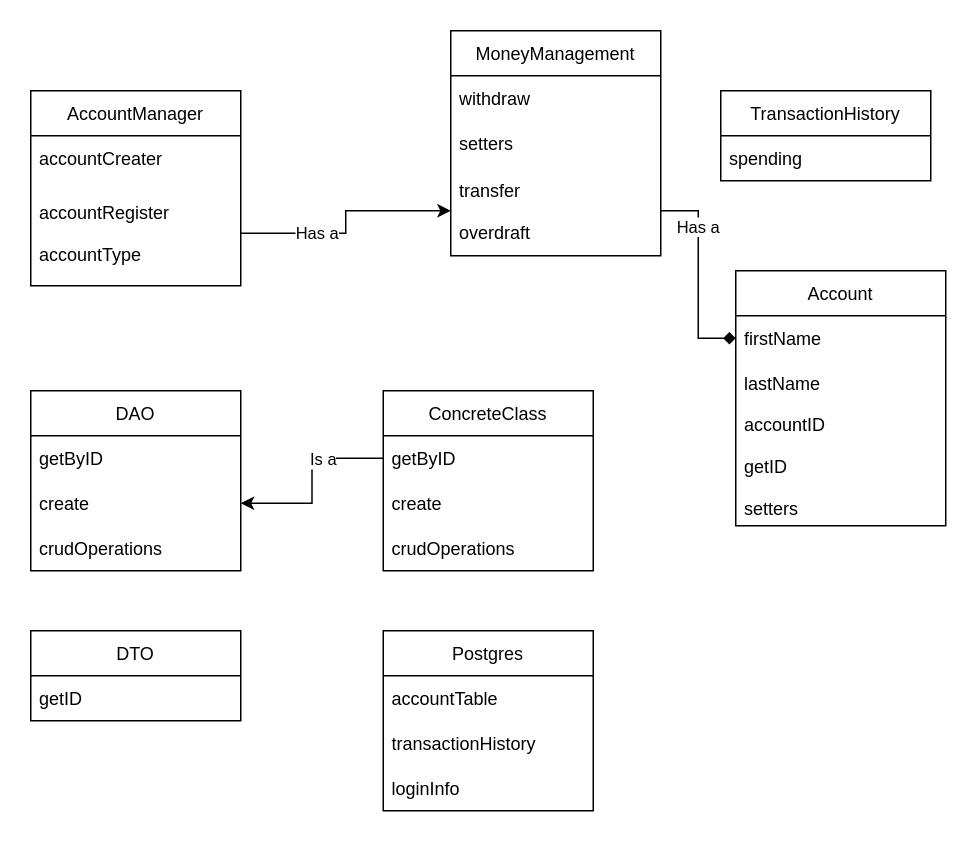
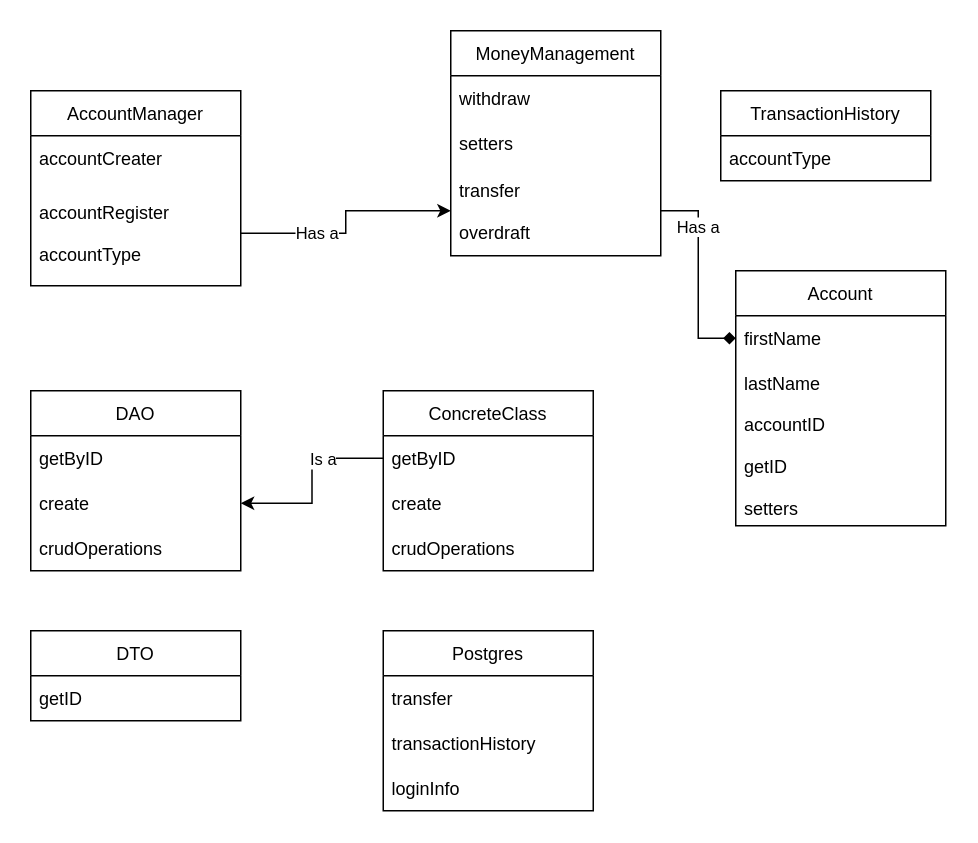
(767, 159) -> (784, 159)
(450, 699) -> (432, 699)
